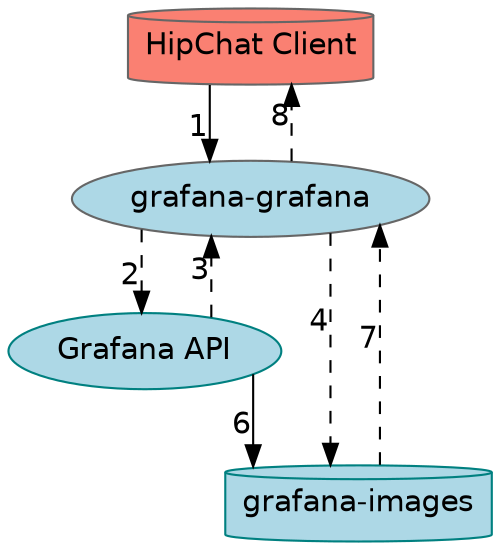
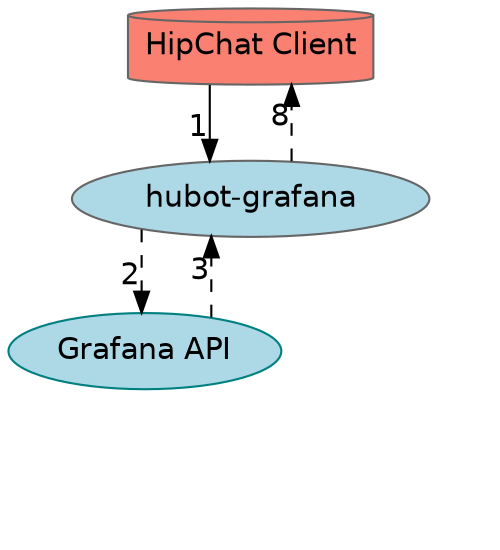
(251, 199) -> (251, 199)
(359, 503) -> none
